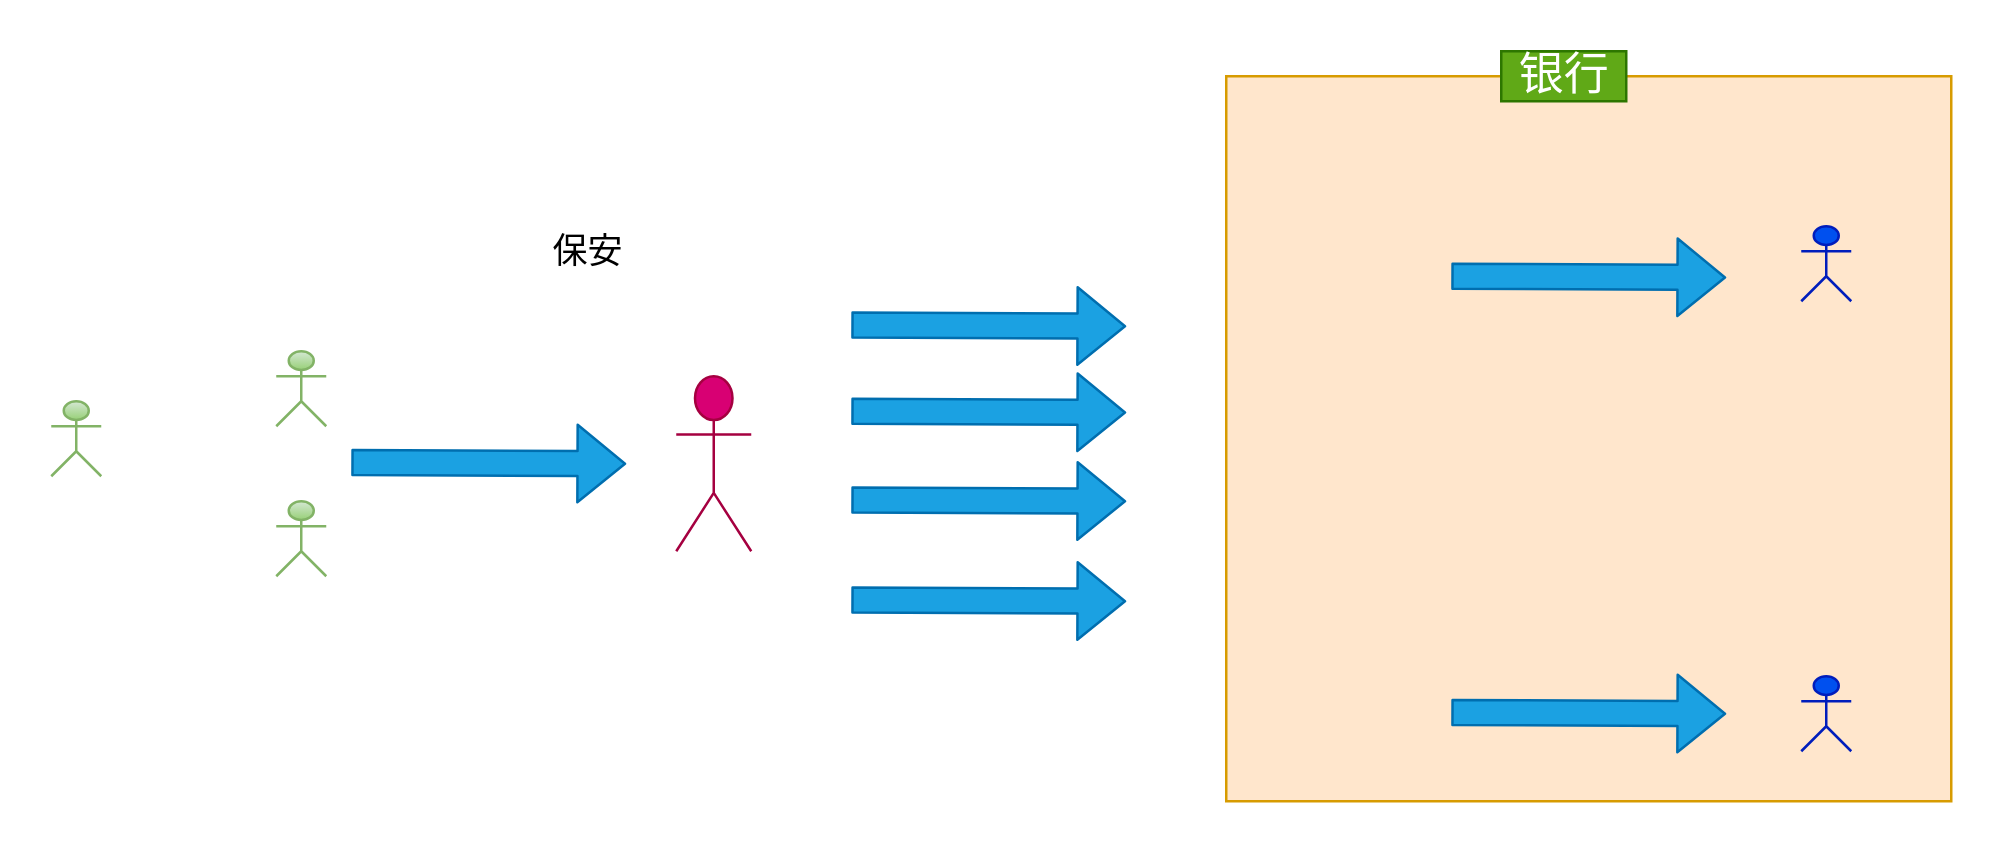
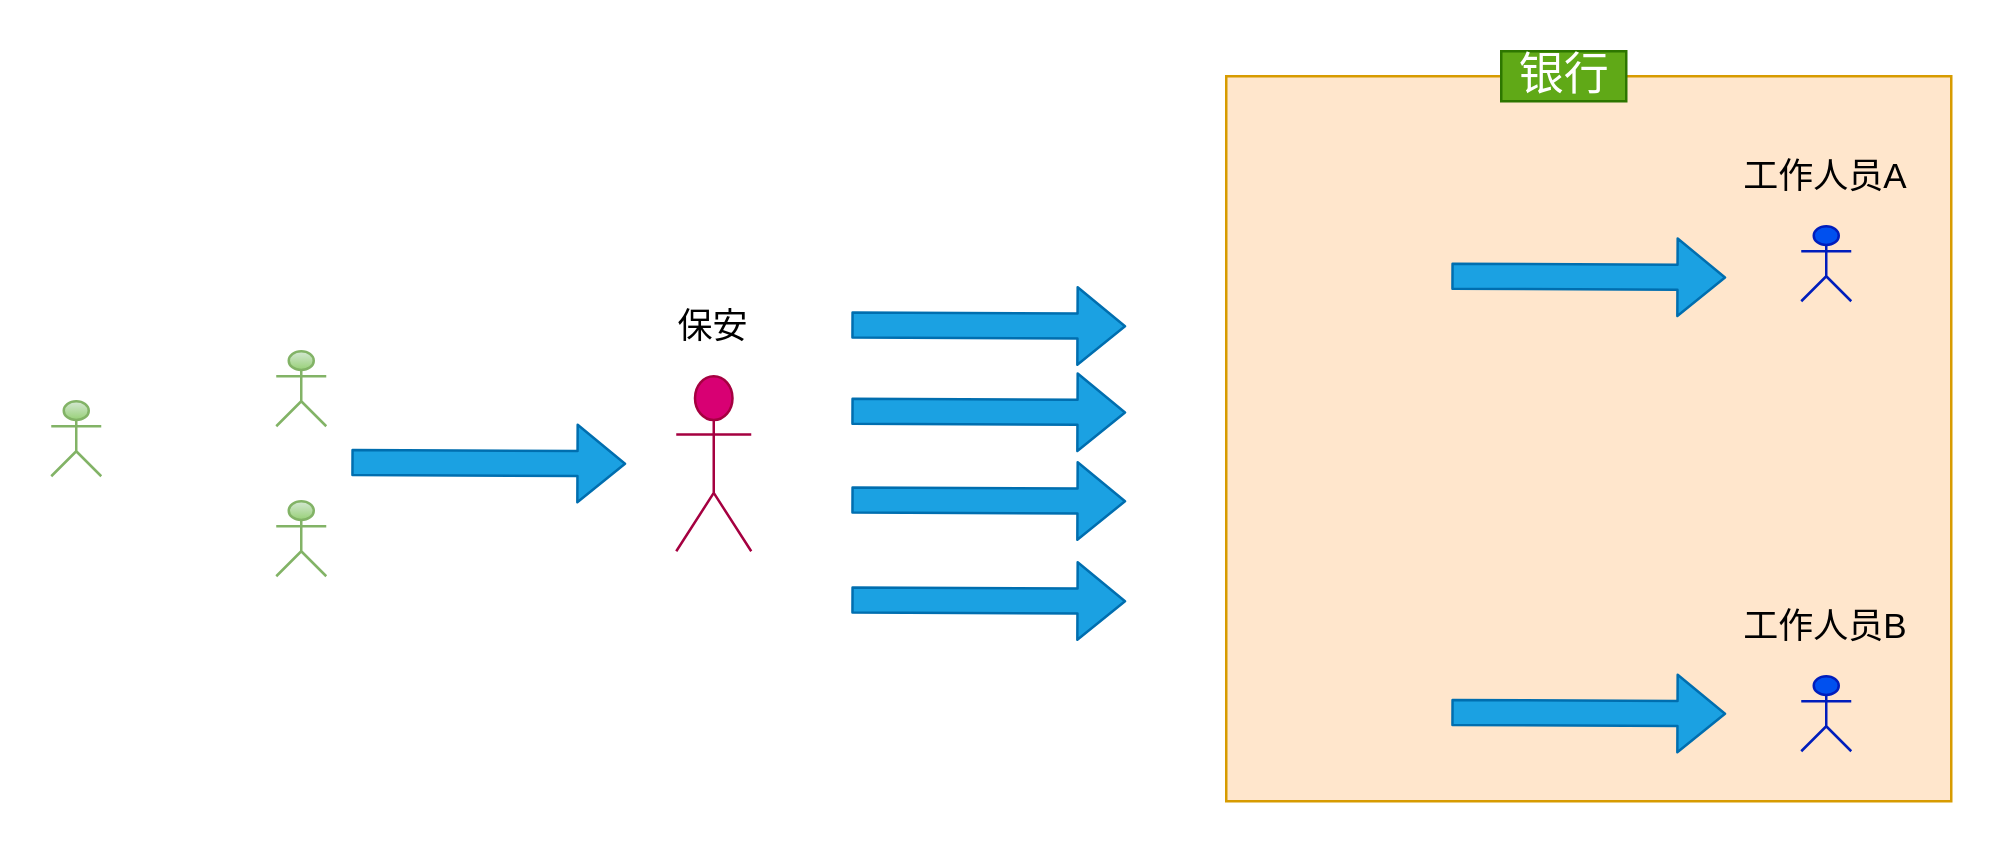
none -> (1826, 176)
(589, 251) -> (714, 326)
none -> (1826, 626)
